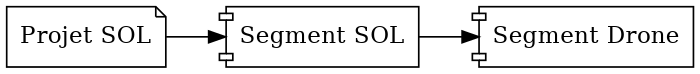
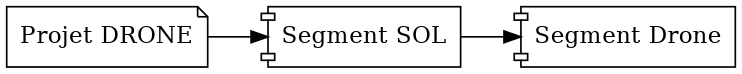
(86, 37) -> (107, 37)
